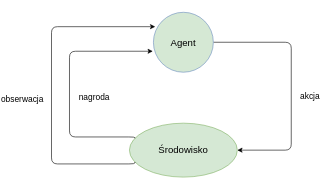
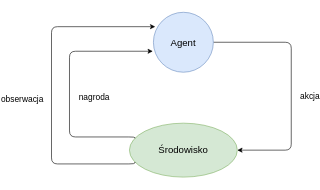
(183, 42) -> (183, 42)
